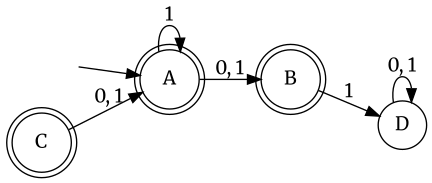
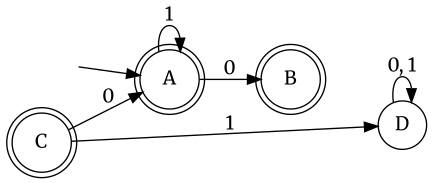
(230, 69) -> (230, 69)
(109, 98) -> (109, 98)
(343, 101) -> (218, 134)
